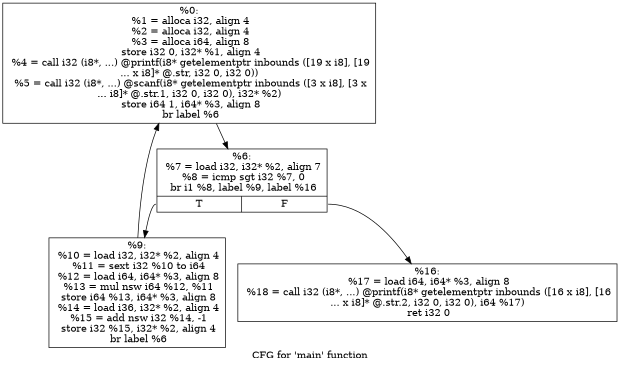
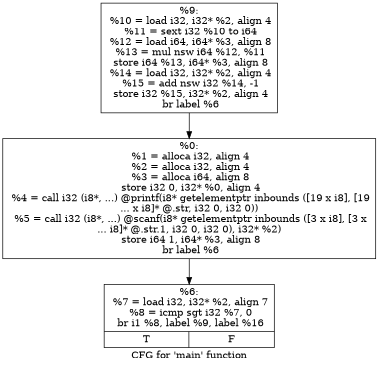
(189, 52) -> (189, 188)
(149, 216) -> none
(427, 293) -> none
(137, 308) -> (189, 73)
